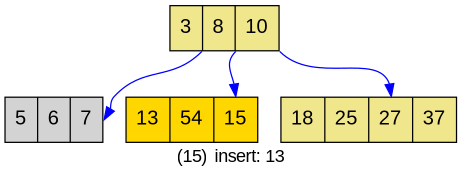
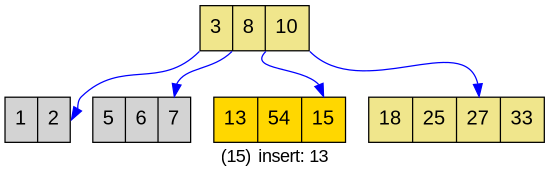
(435, 119) -> (522, 119)
none -> (38, 120)
